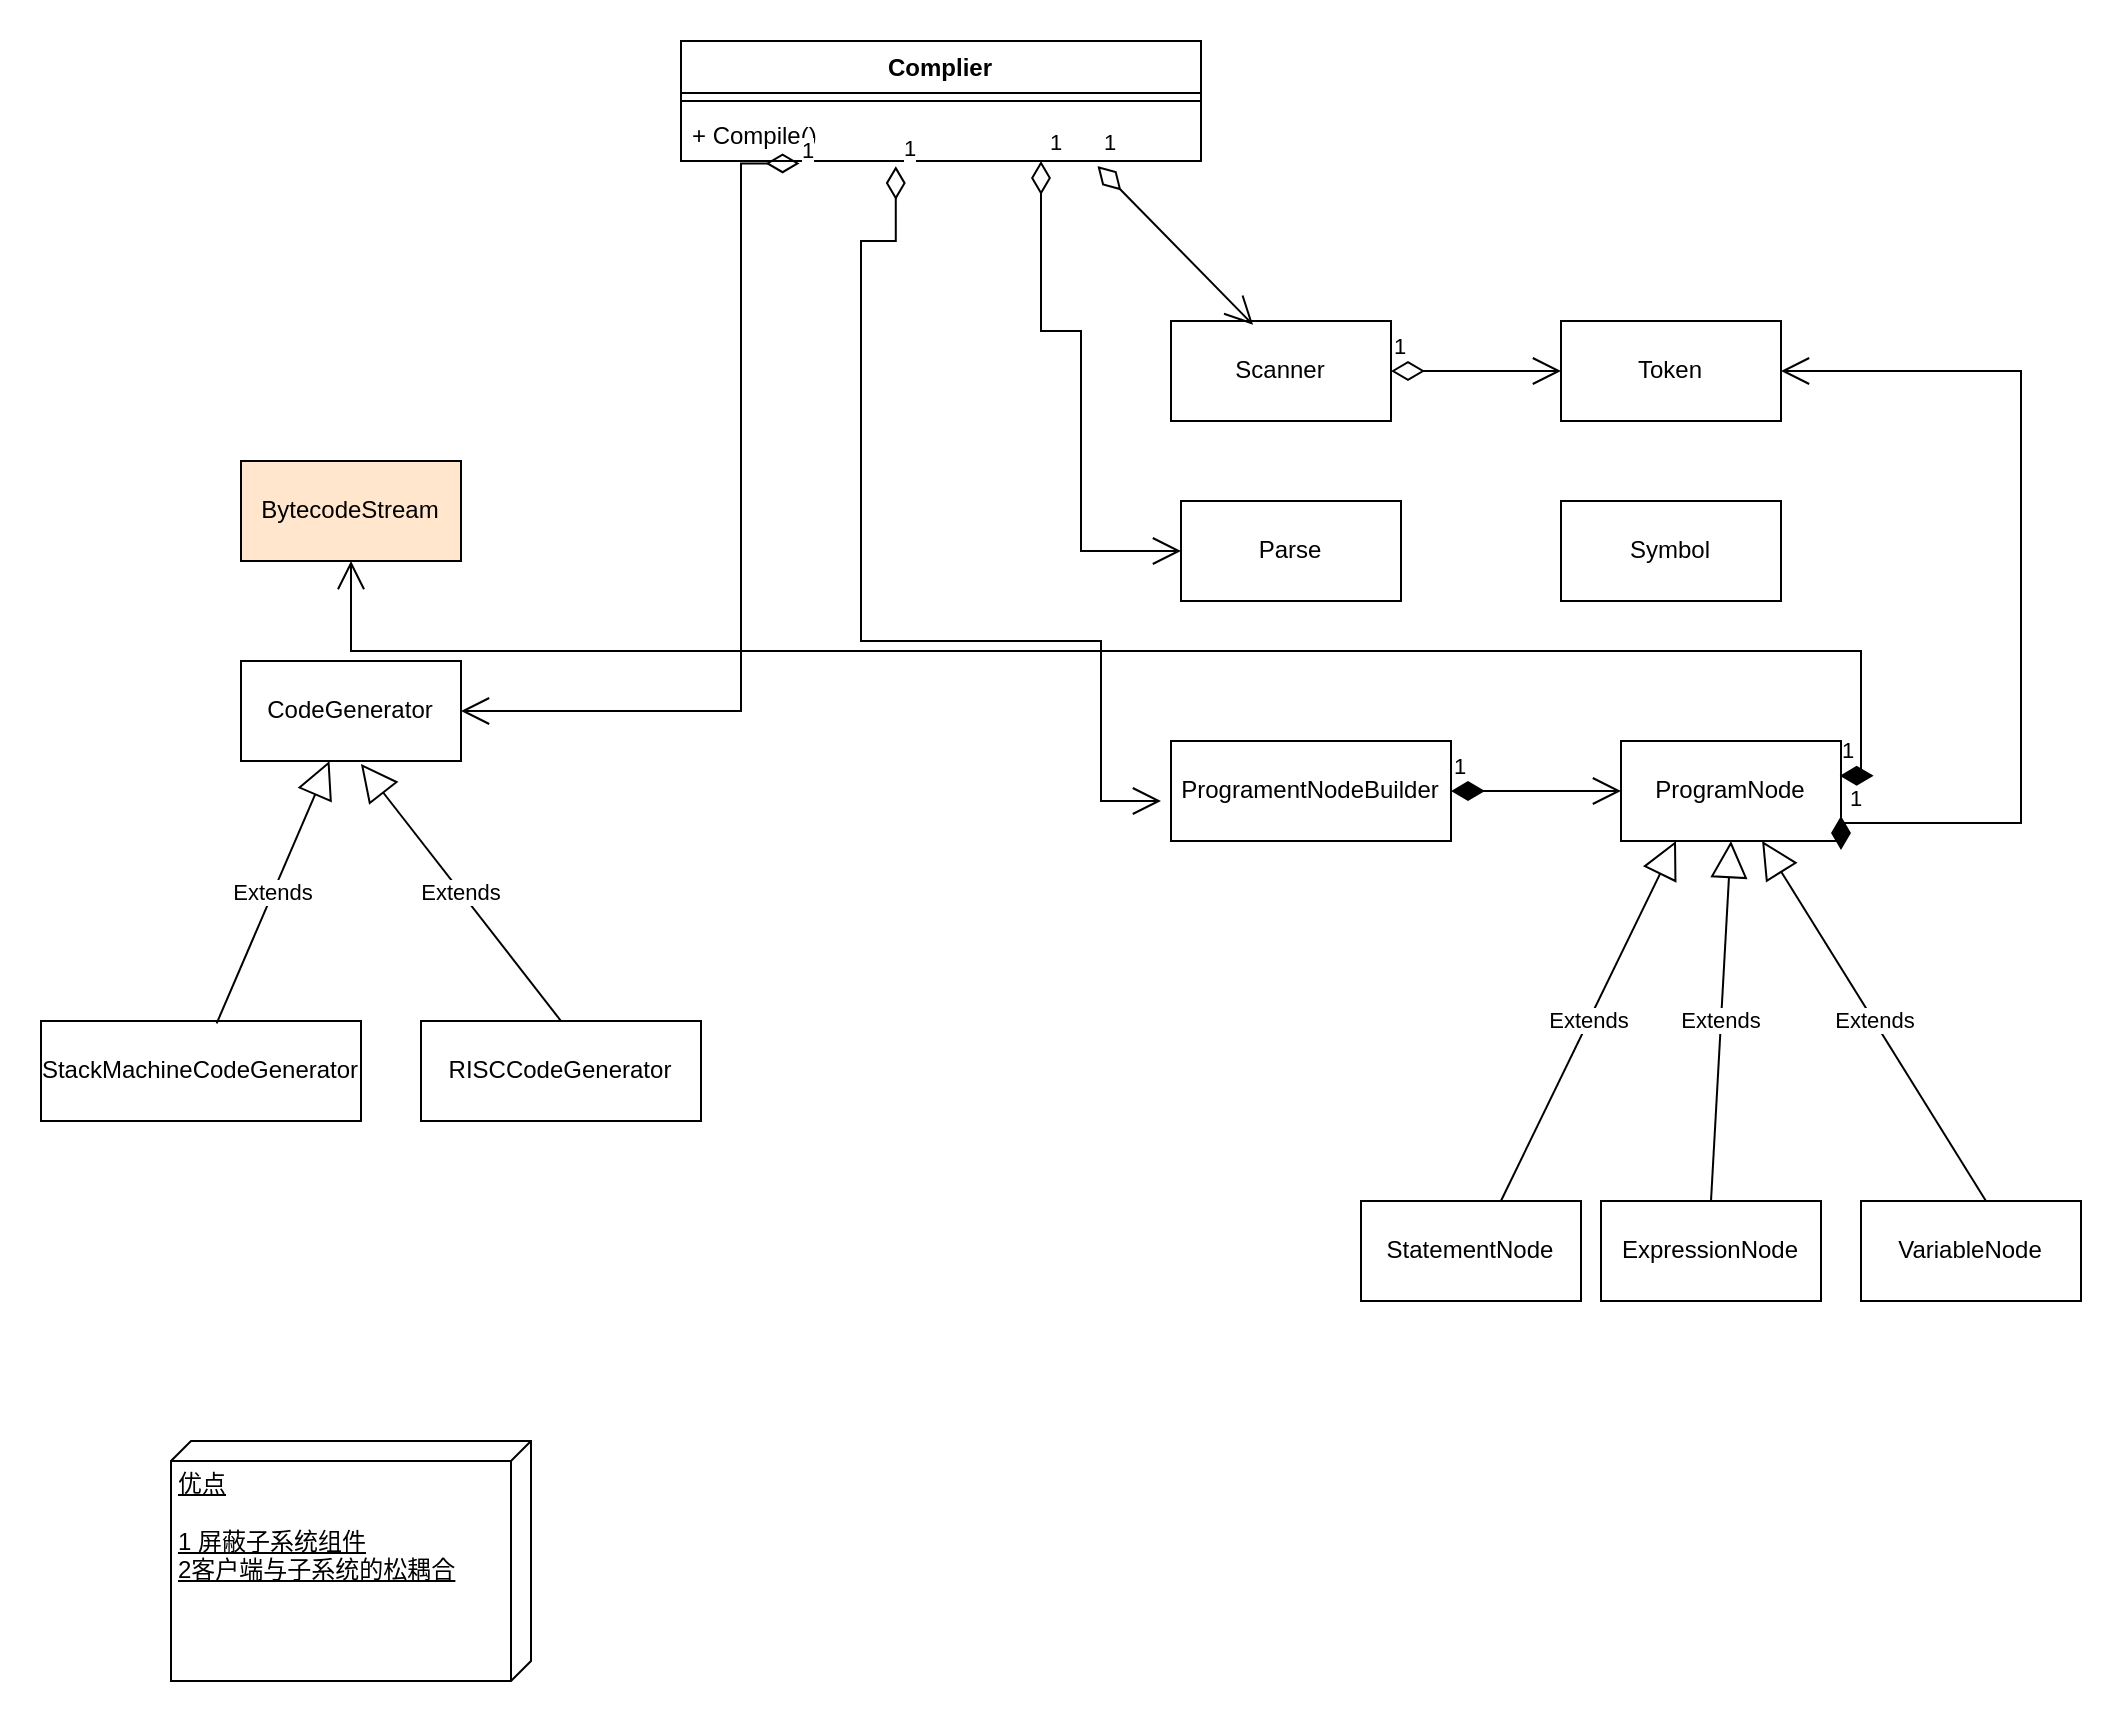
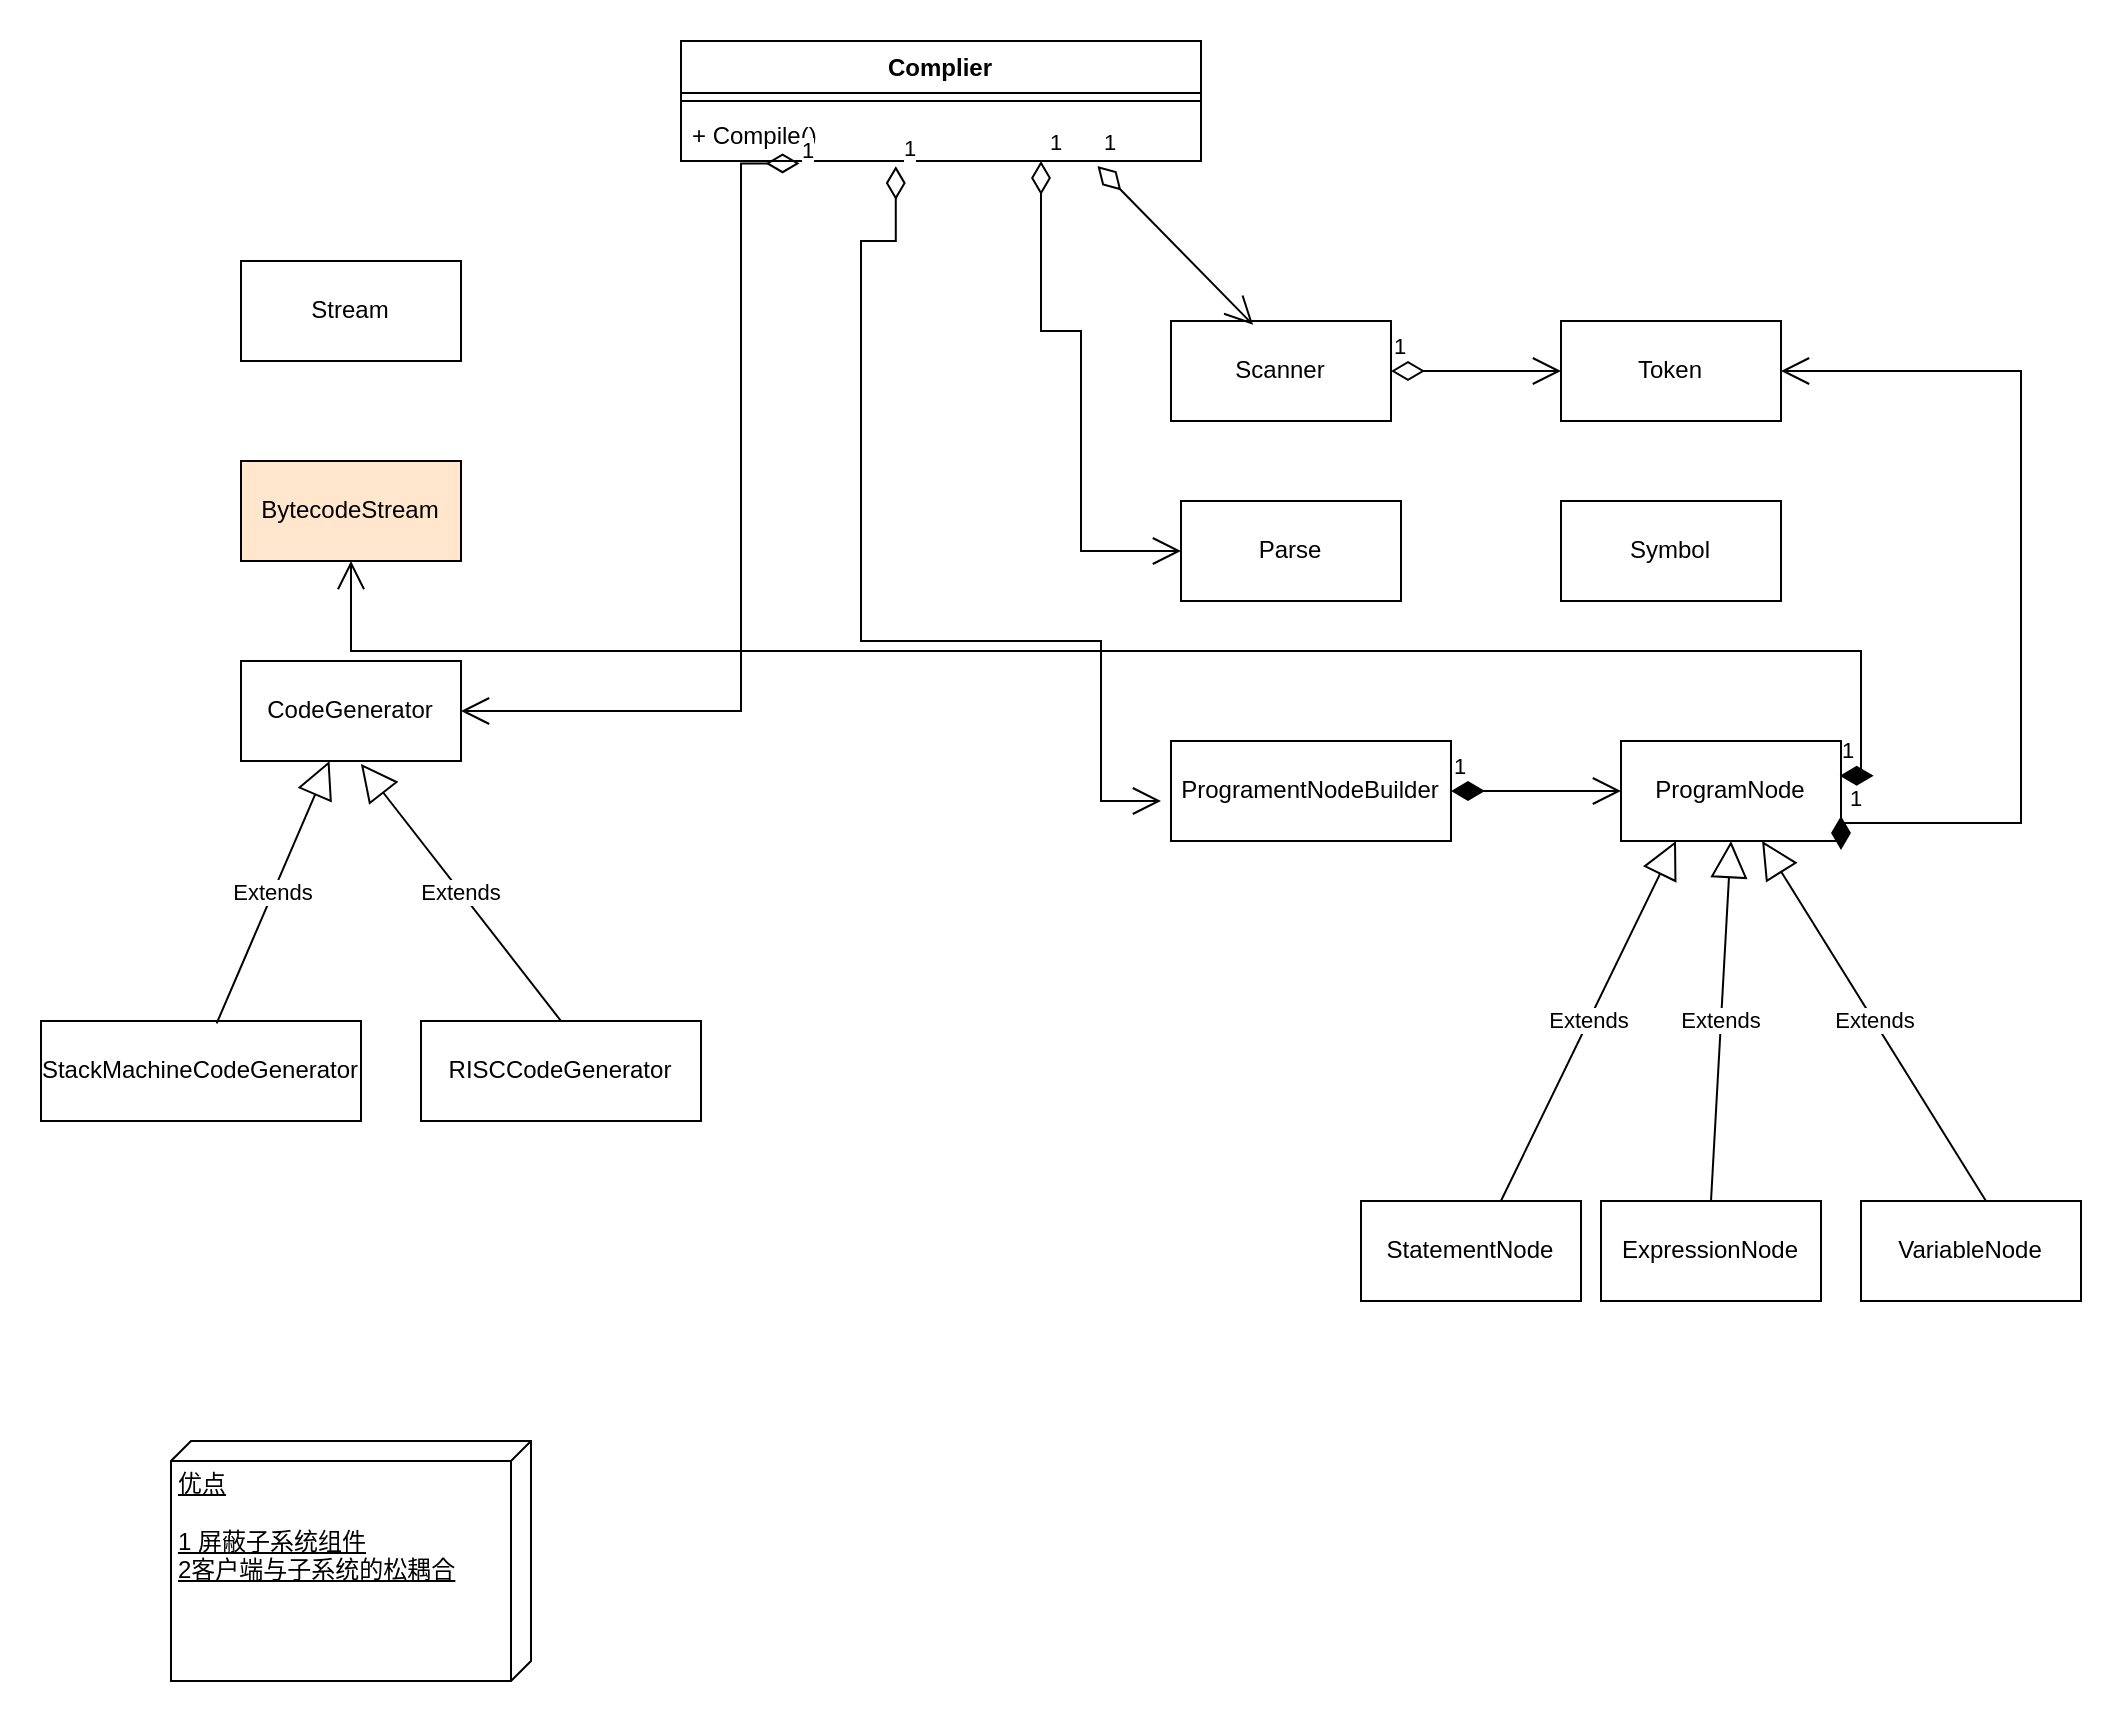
none -> (351, 311)
